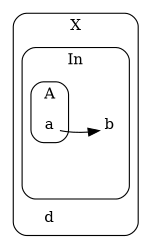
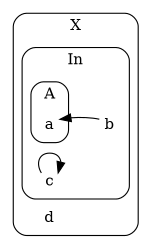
(75, 132) -> (85, 118)
none -> (50, 181)
